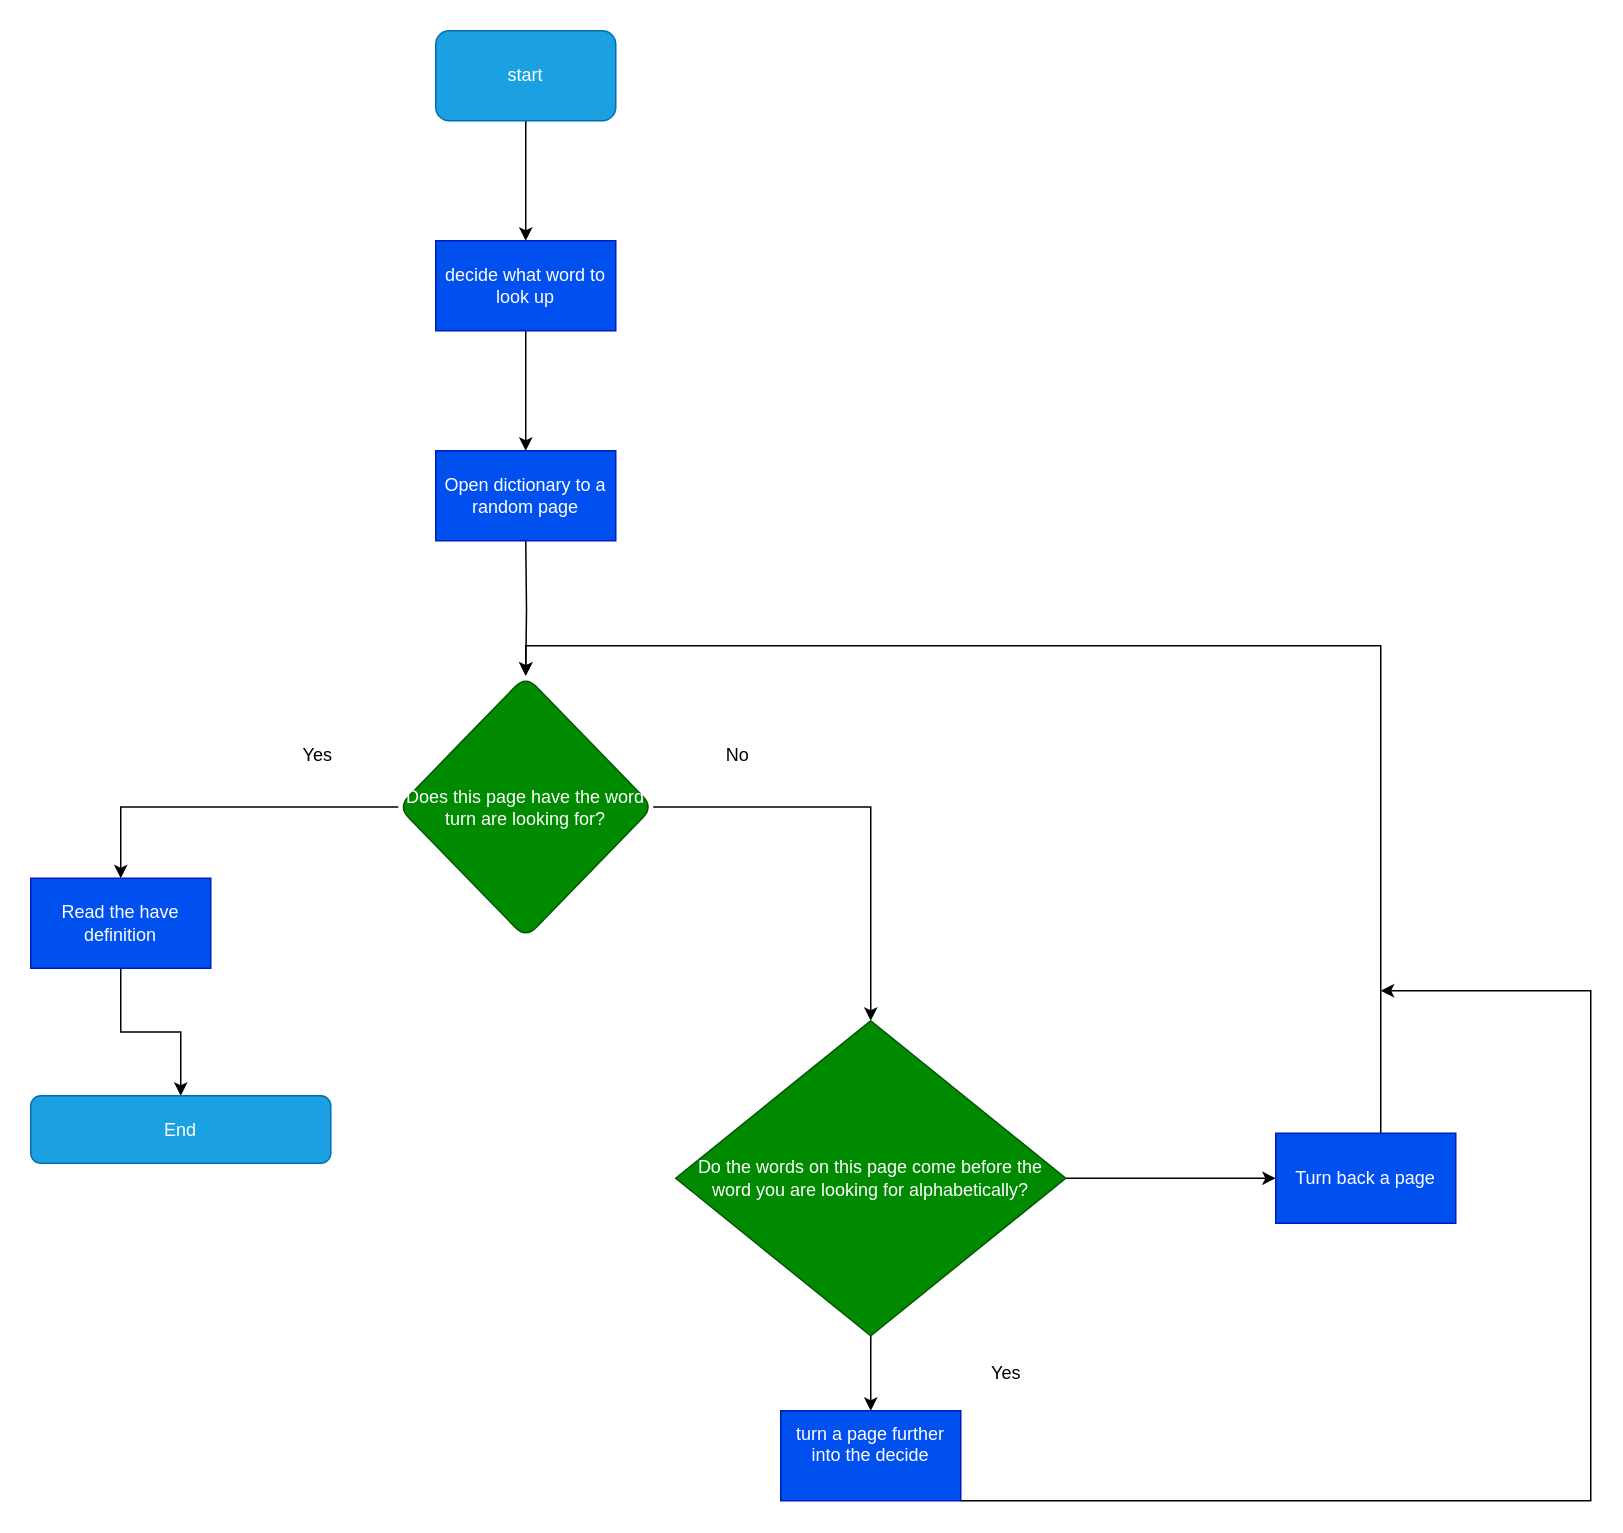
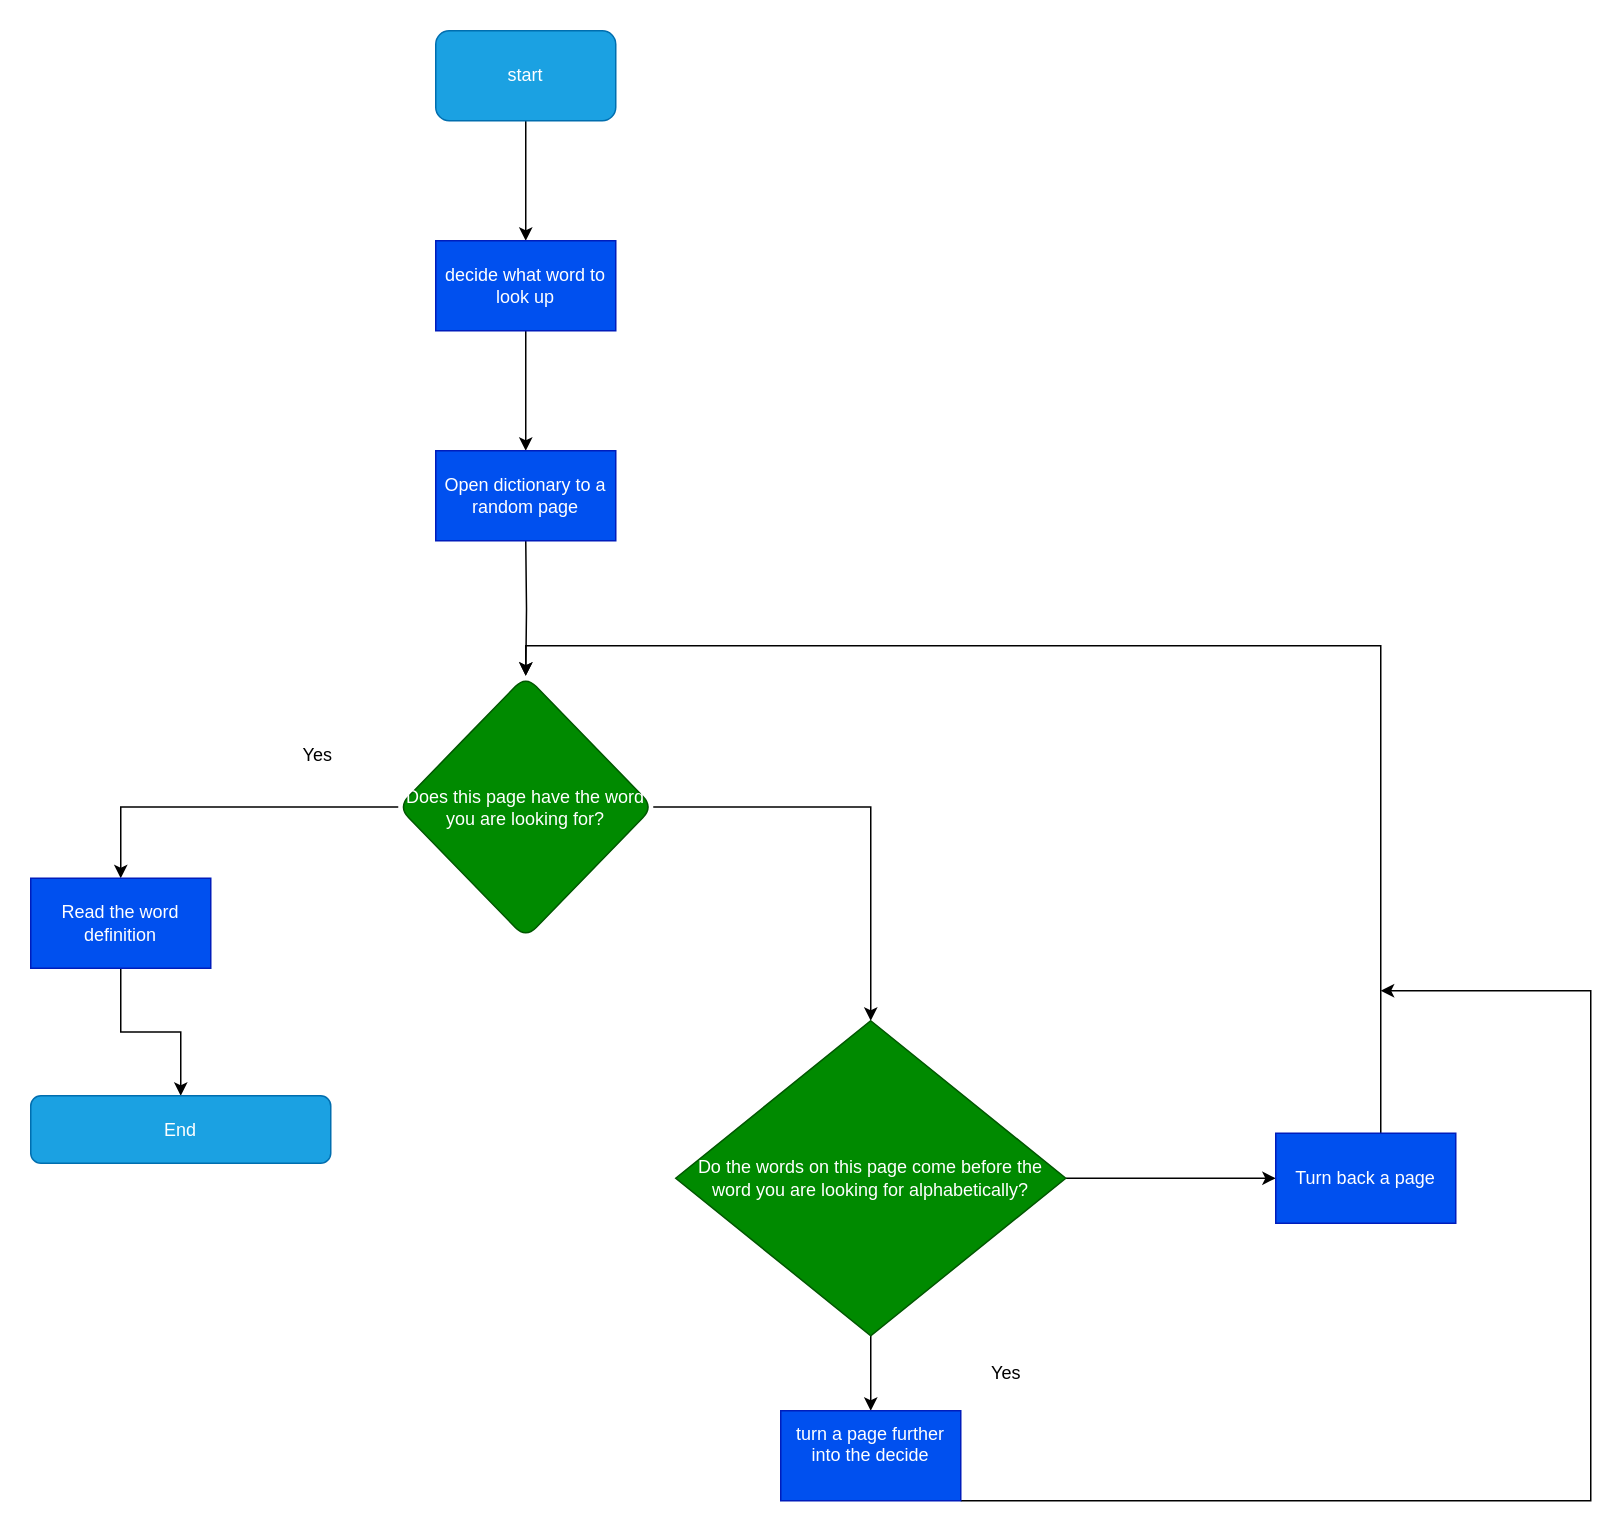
(737, 755) -> none
(526, 808) -> (526, 808)
(121, 923) -> (121, 923)
